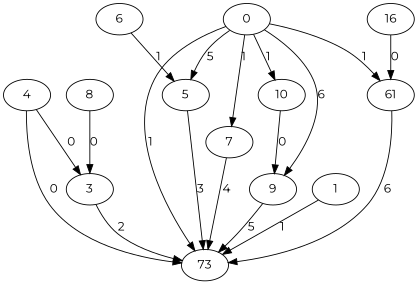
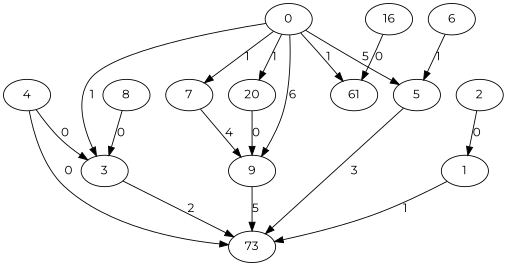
(282, 95) -> (252, 95)
none -> (480, 95)
(145, 120) -> (140, 52)
(218, 199) -> (218, 130)
(350, 220) -> none
